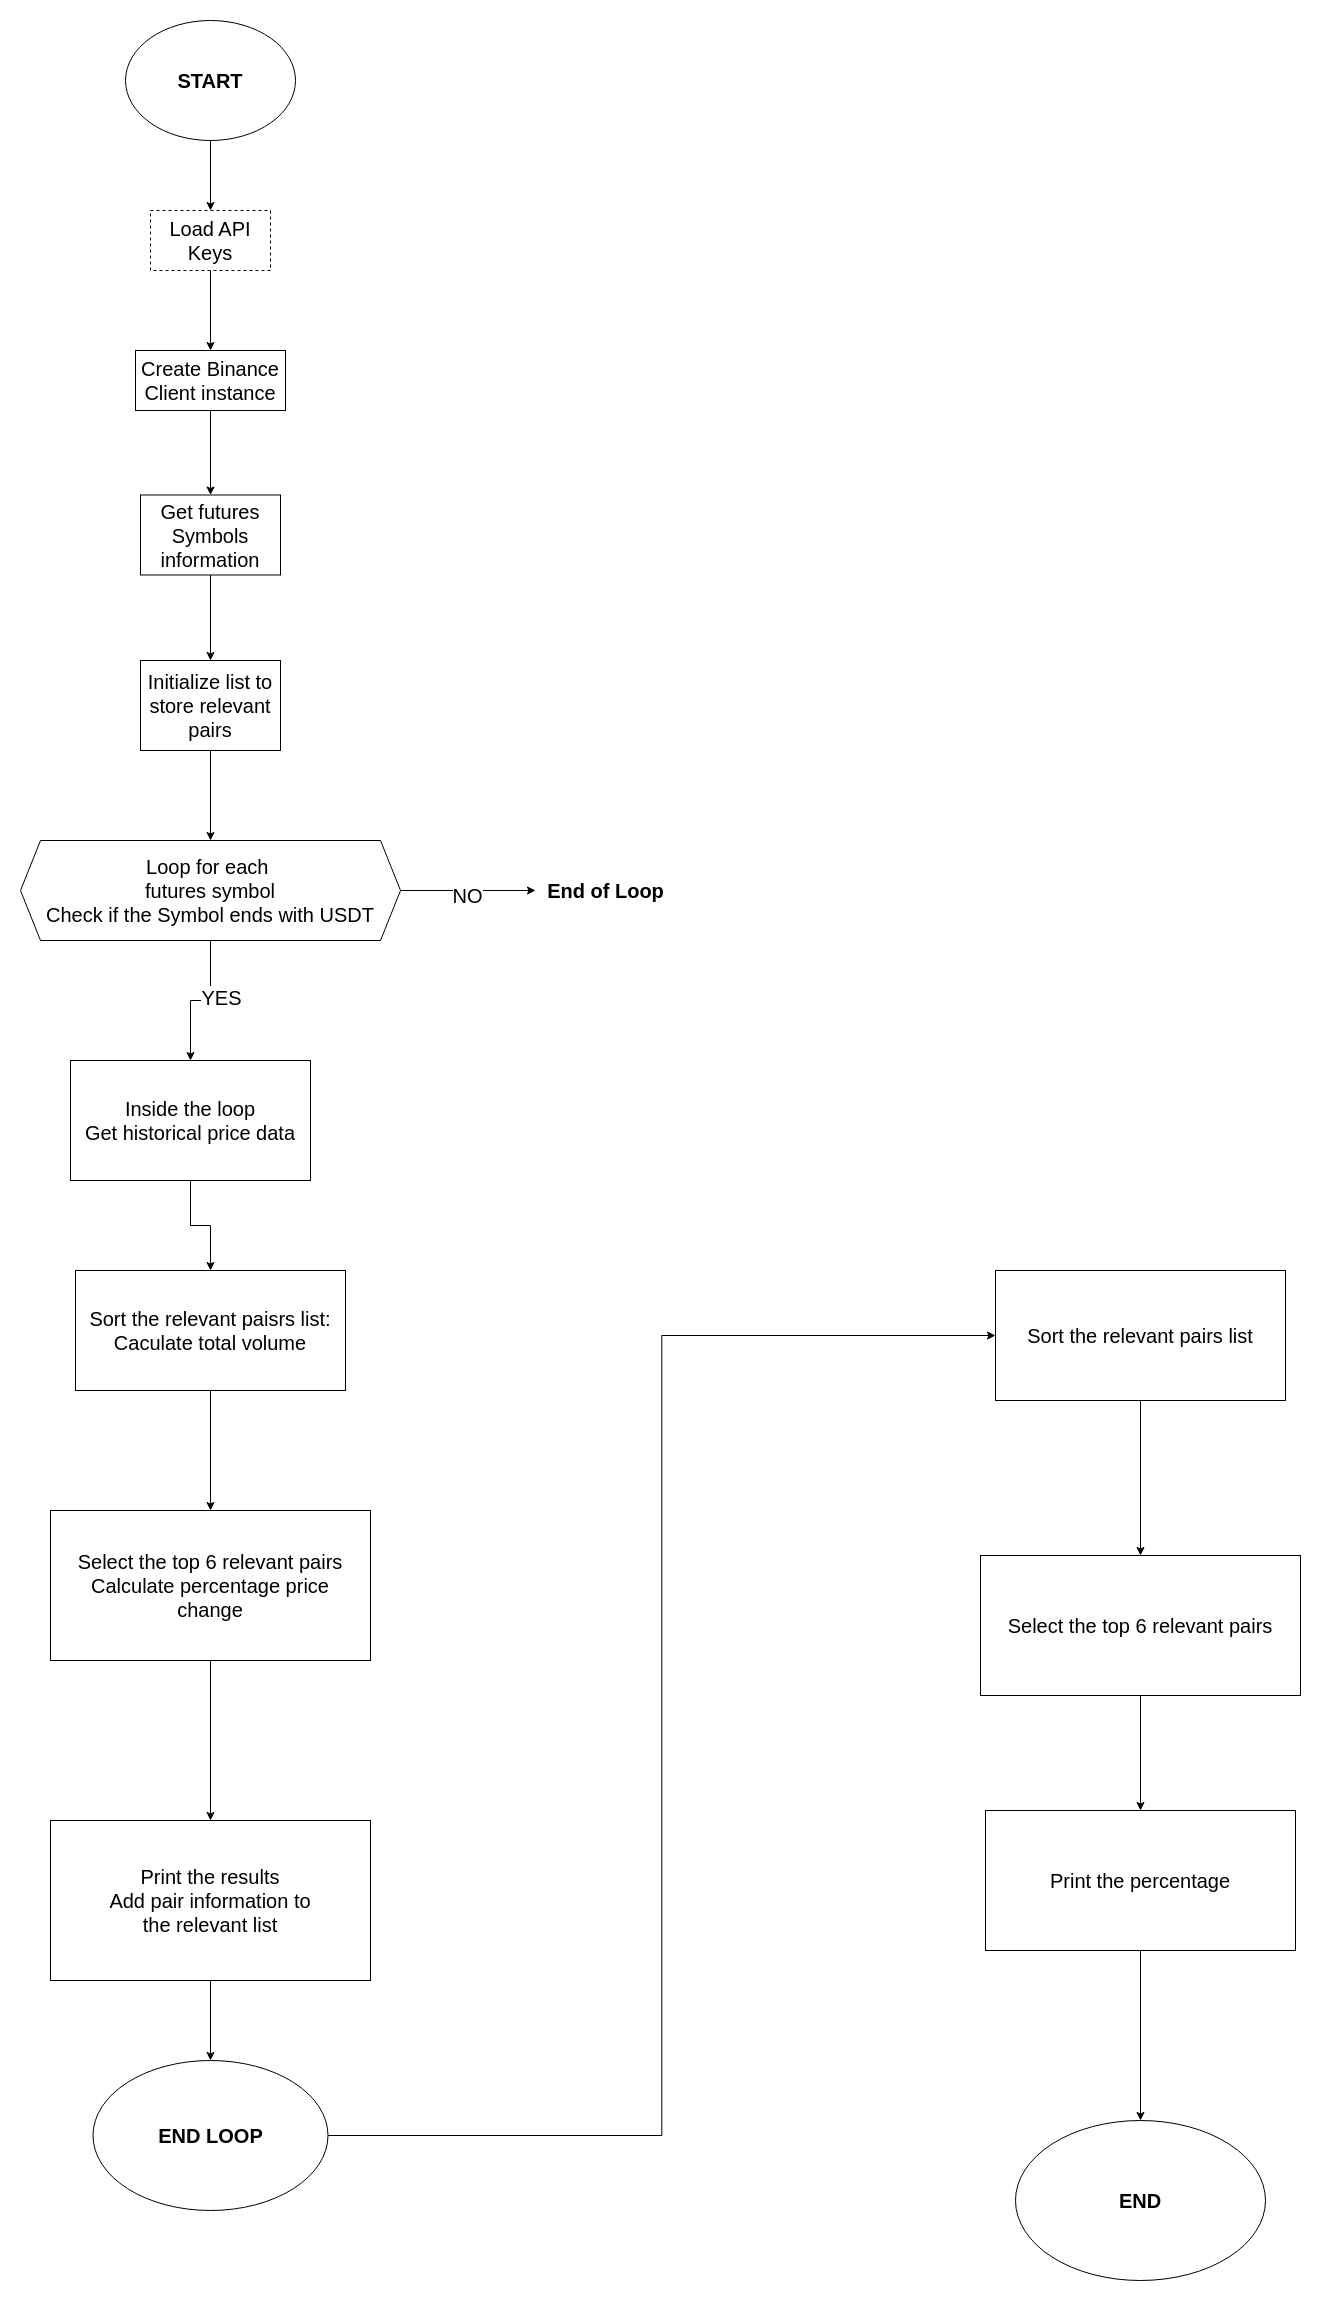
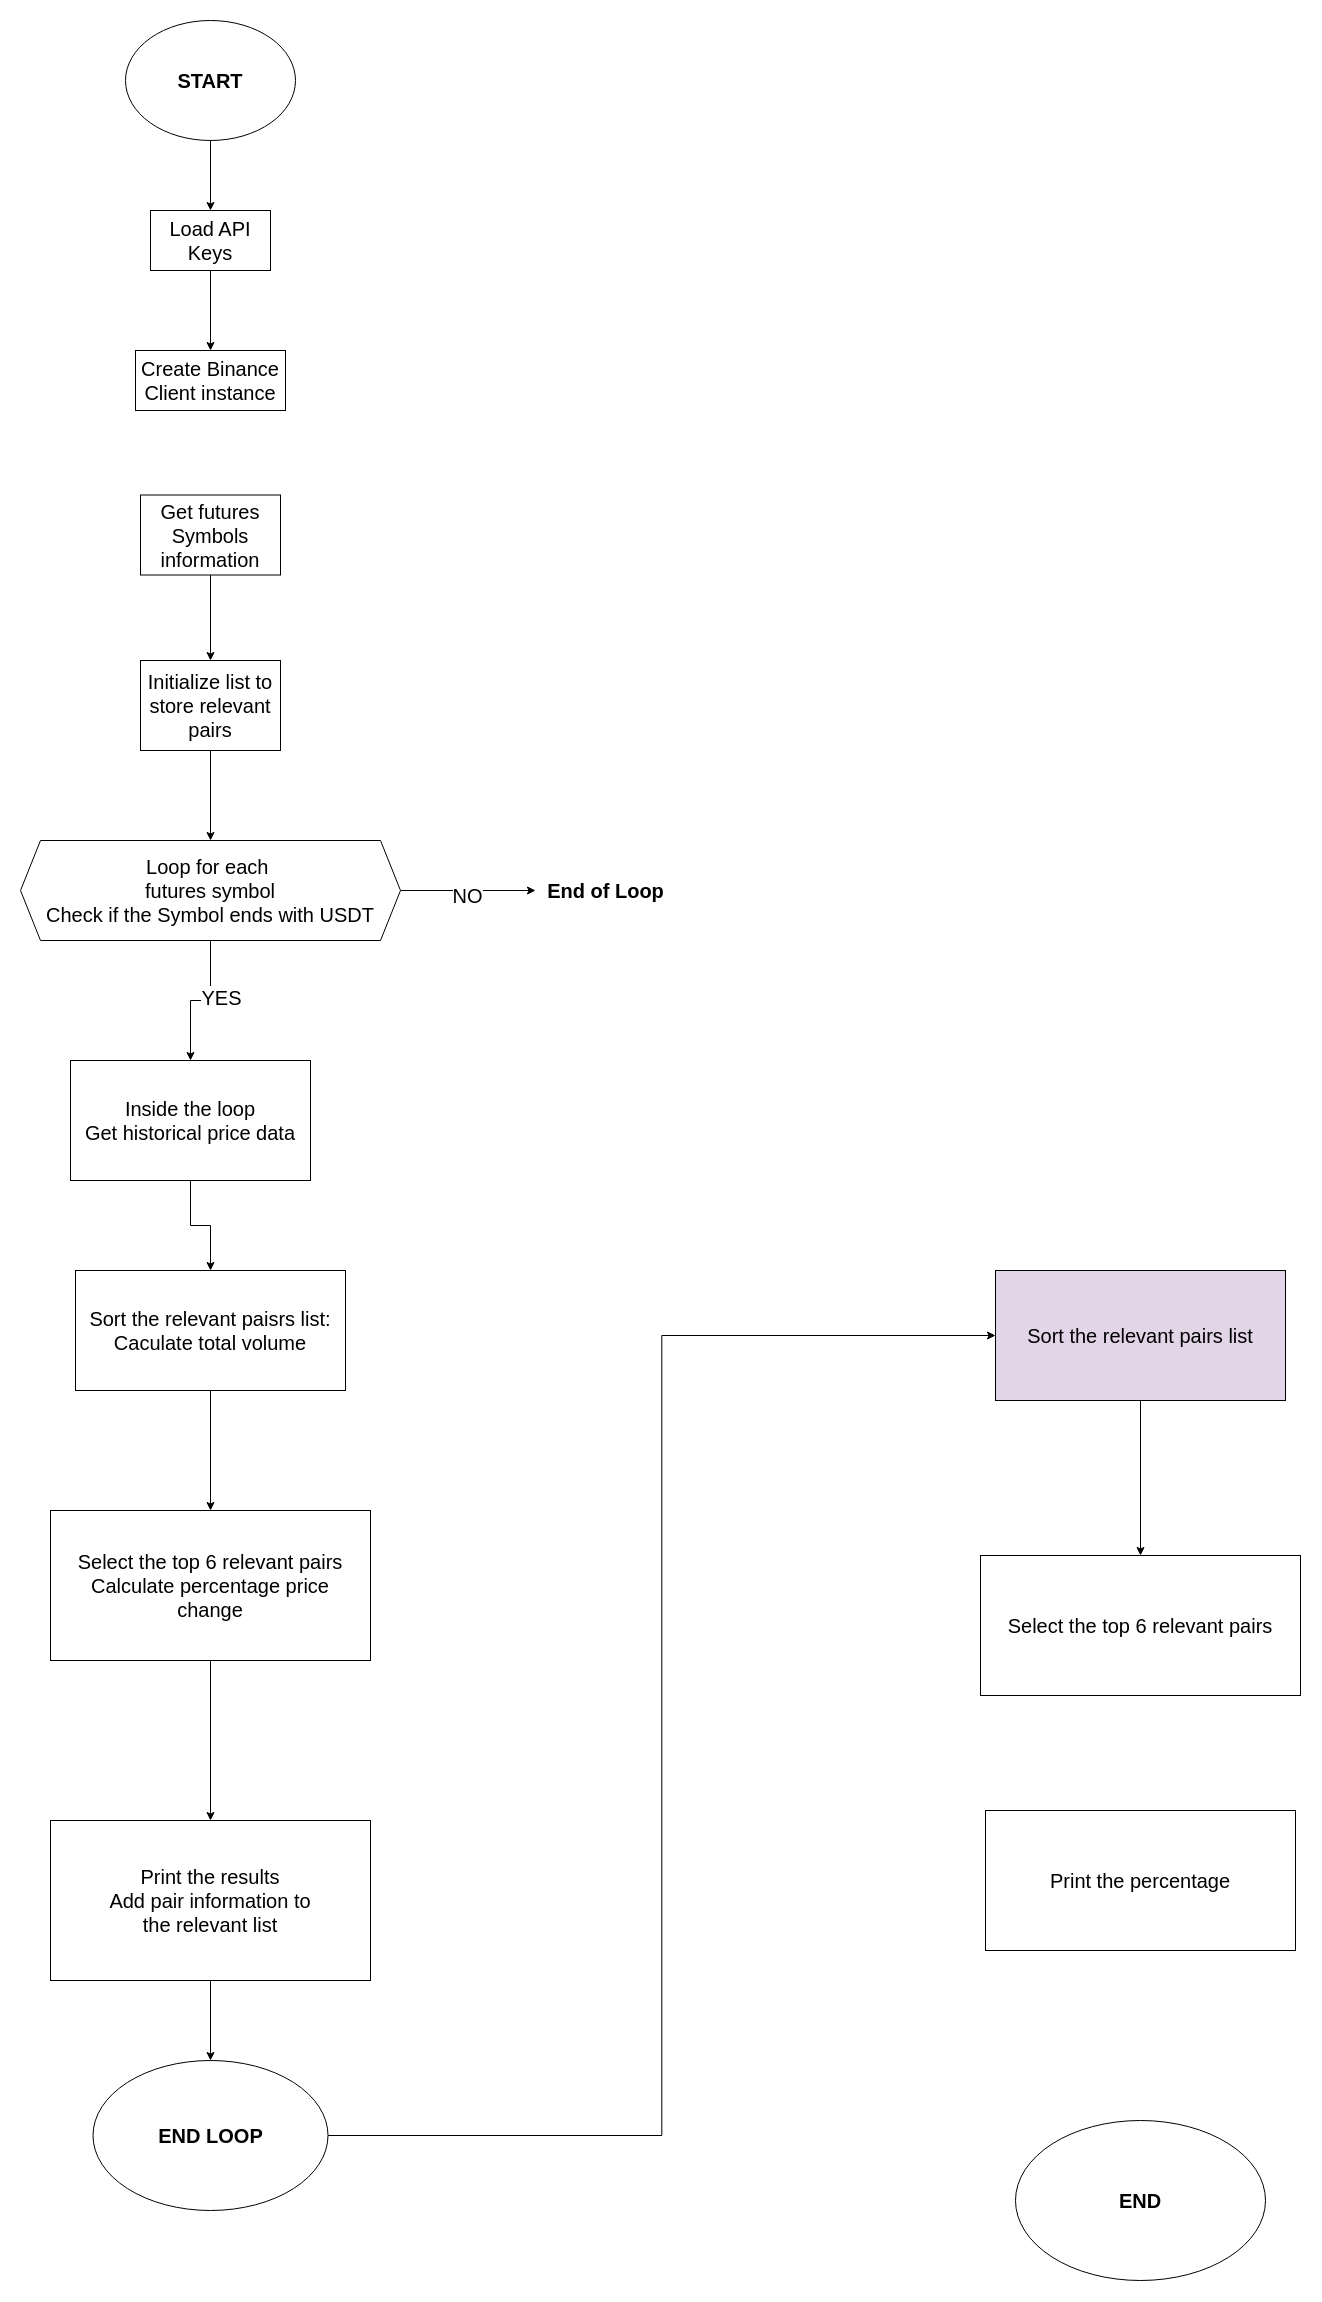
(211, 241) -> (211, 241)
(211, 450) -> none
(1141, 1336) -> (1141, 1336)
(1141, 1750) -> none
(1141, 2032) -> none
